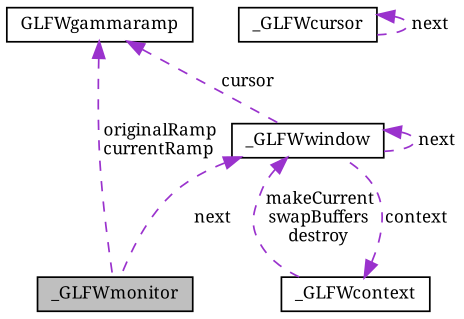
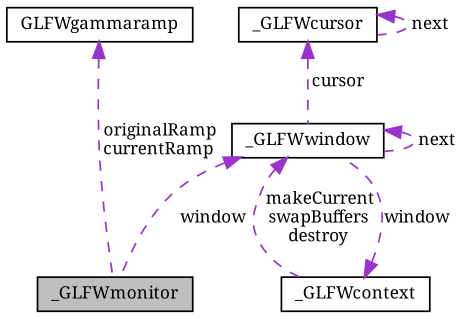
(211, 87) -> (308, 91)
(211, 218) -> (211, 218)
(415, 218) -> (415, 218)
